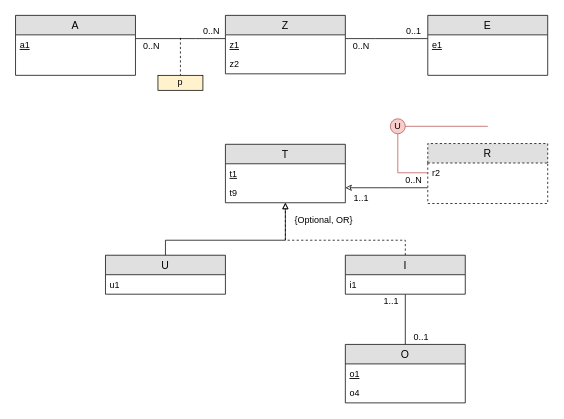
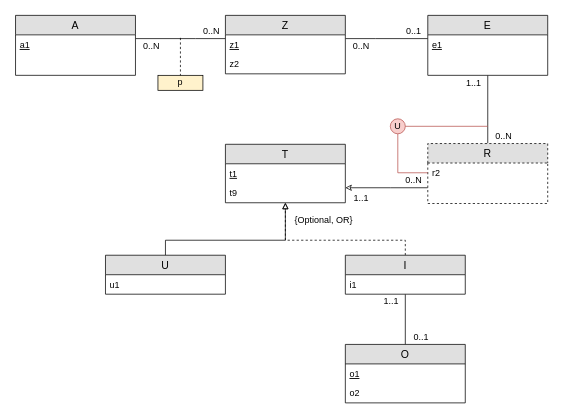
none -> (488, 110)
(355, 394) -> (355, 394)
